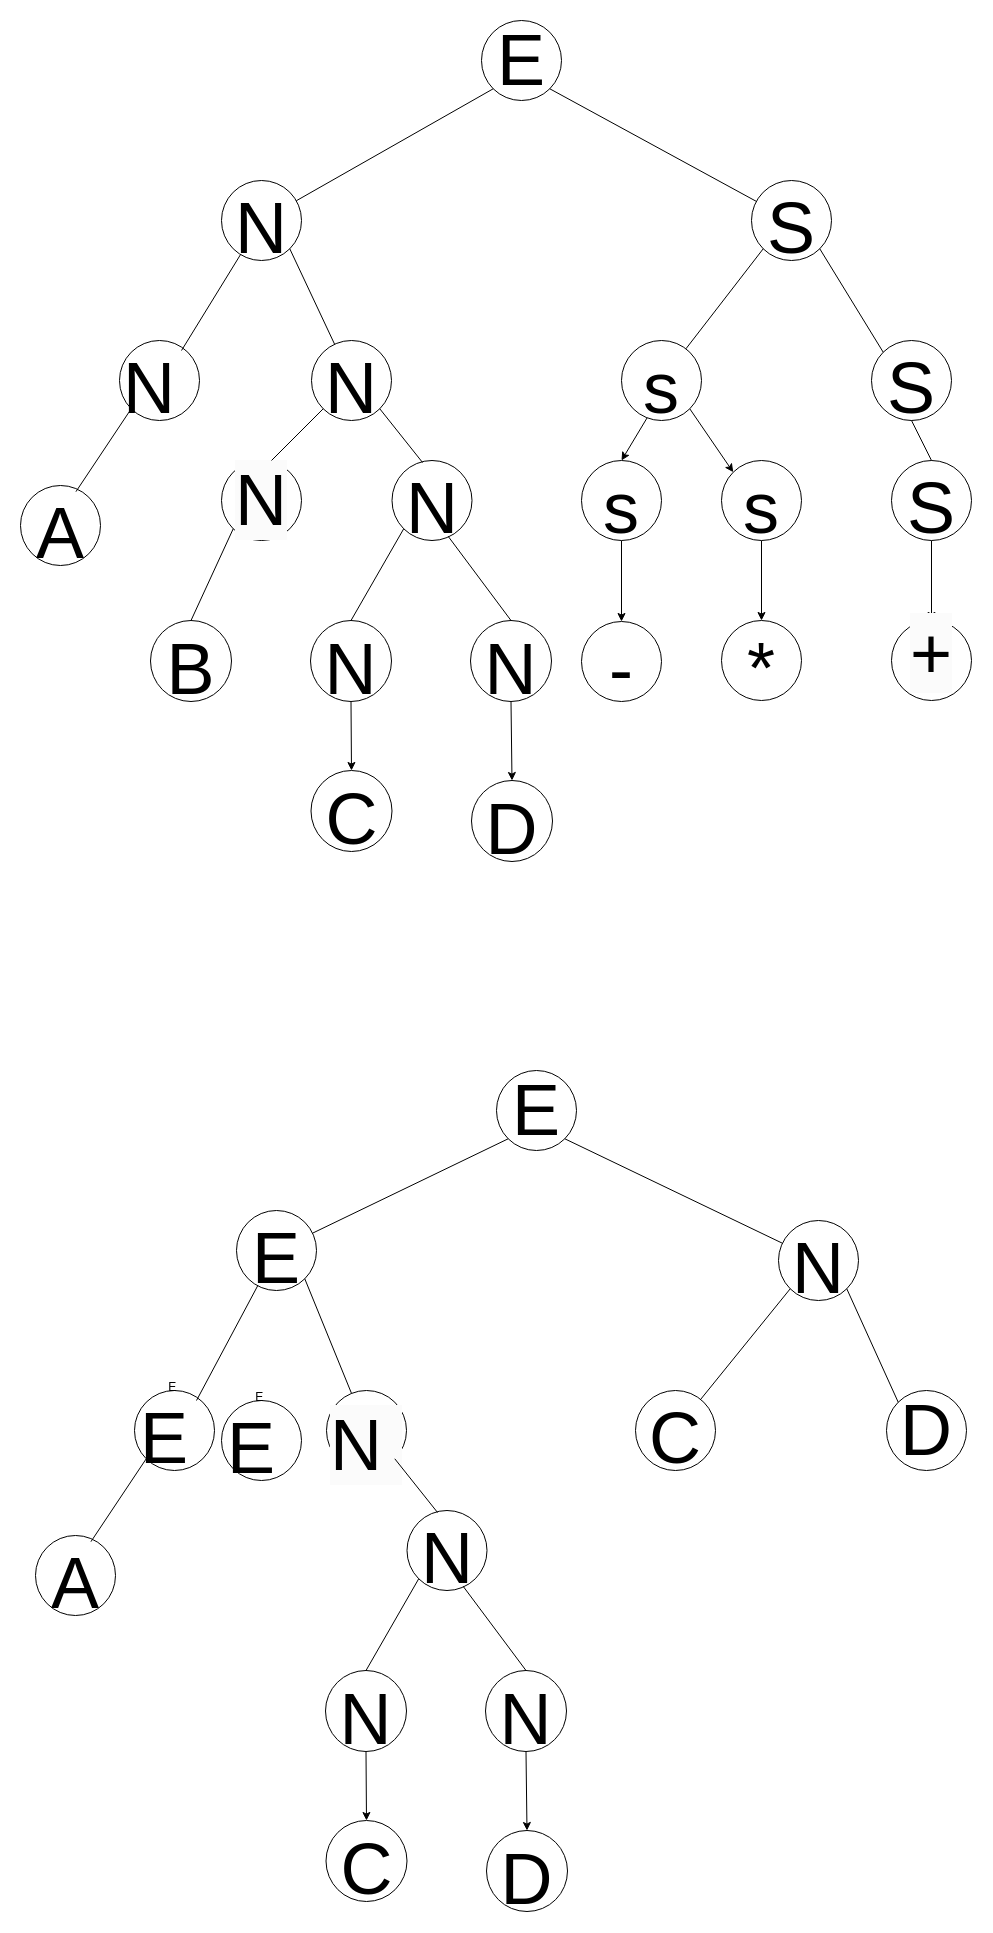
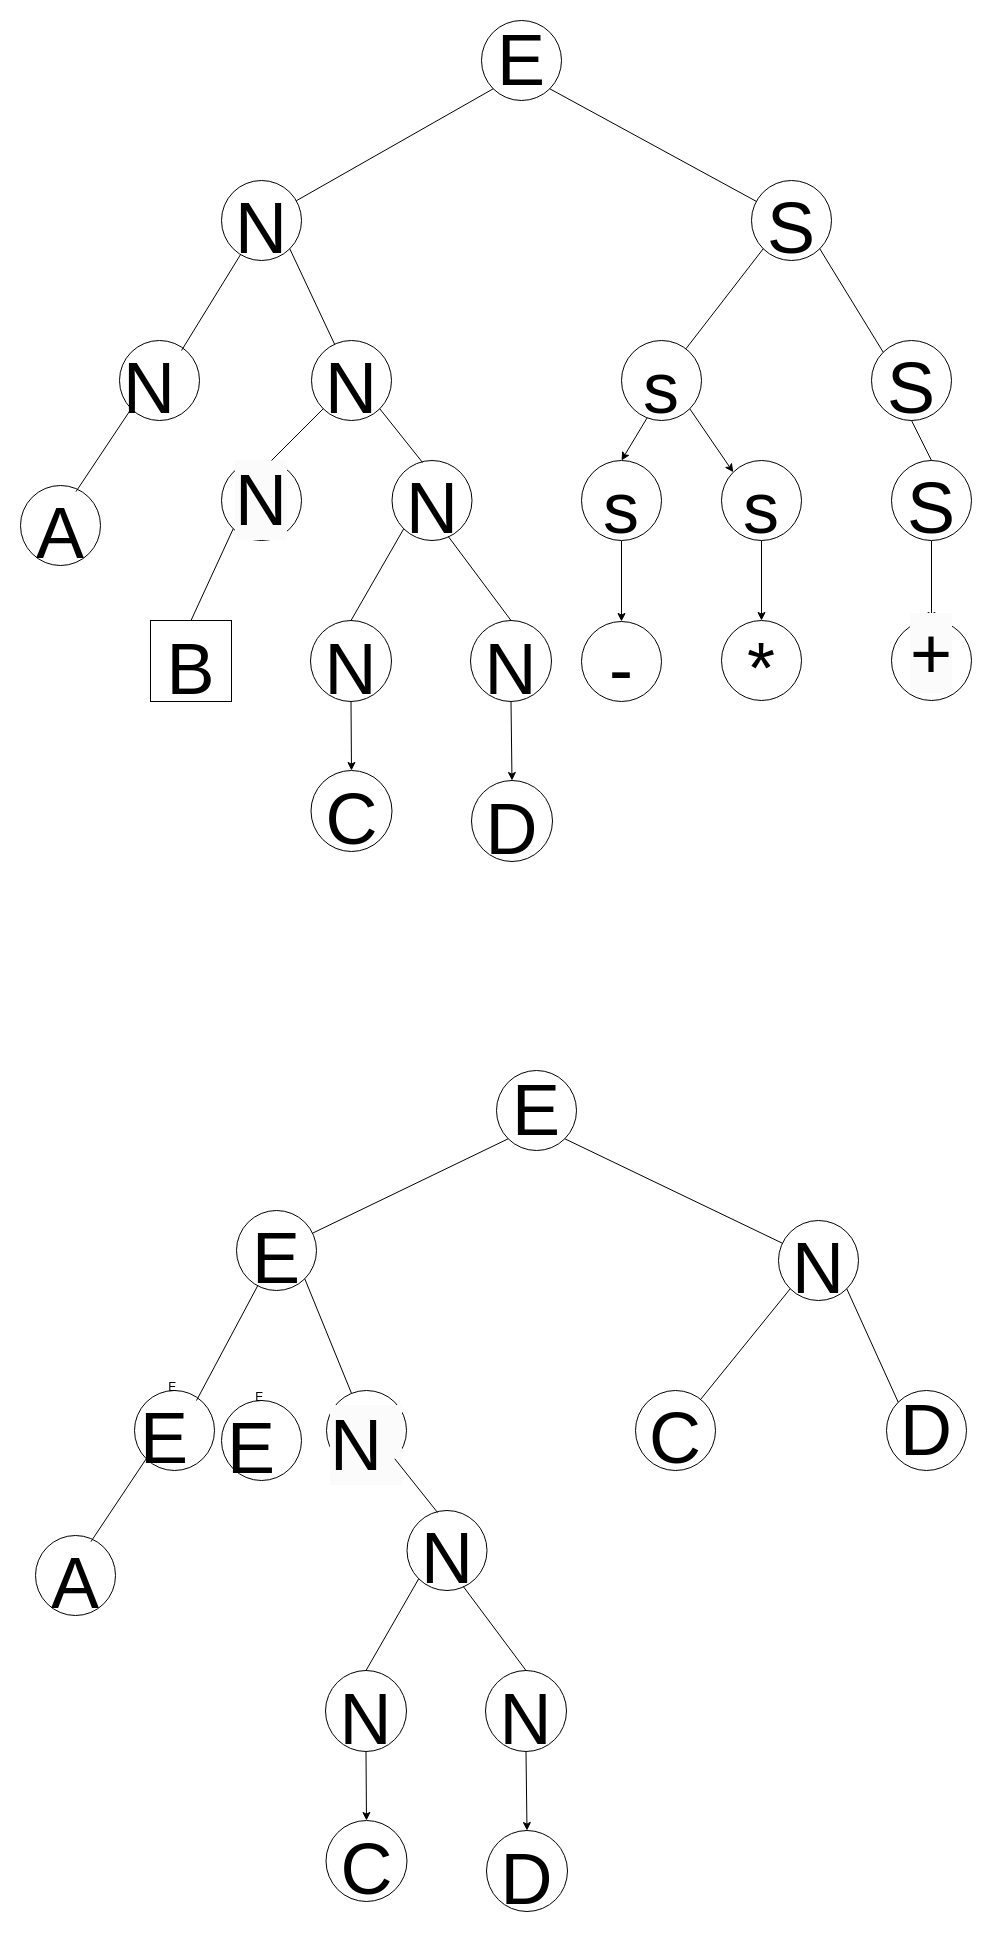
(191, 661) -> (191, 661)
